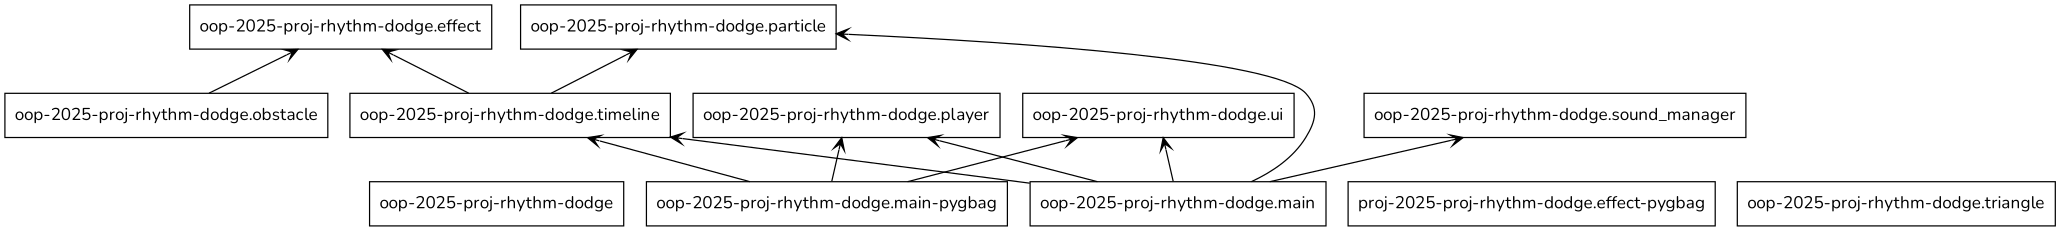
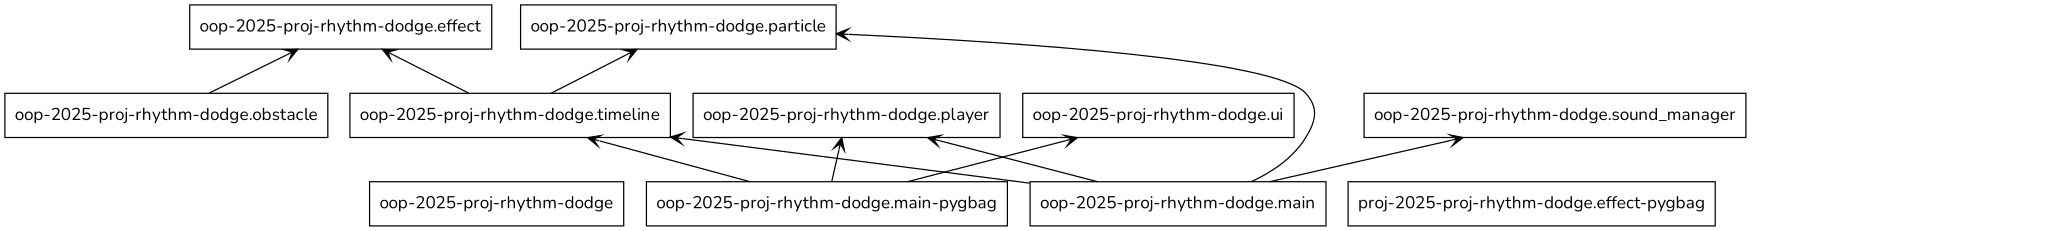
(1170, 166) -> none
(1896, 204) -> none
